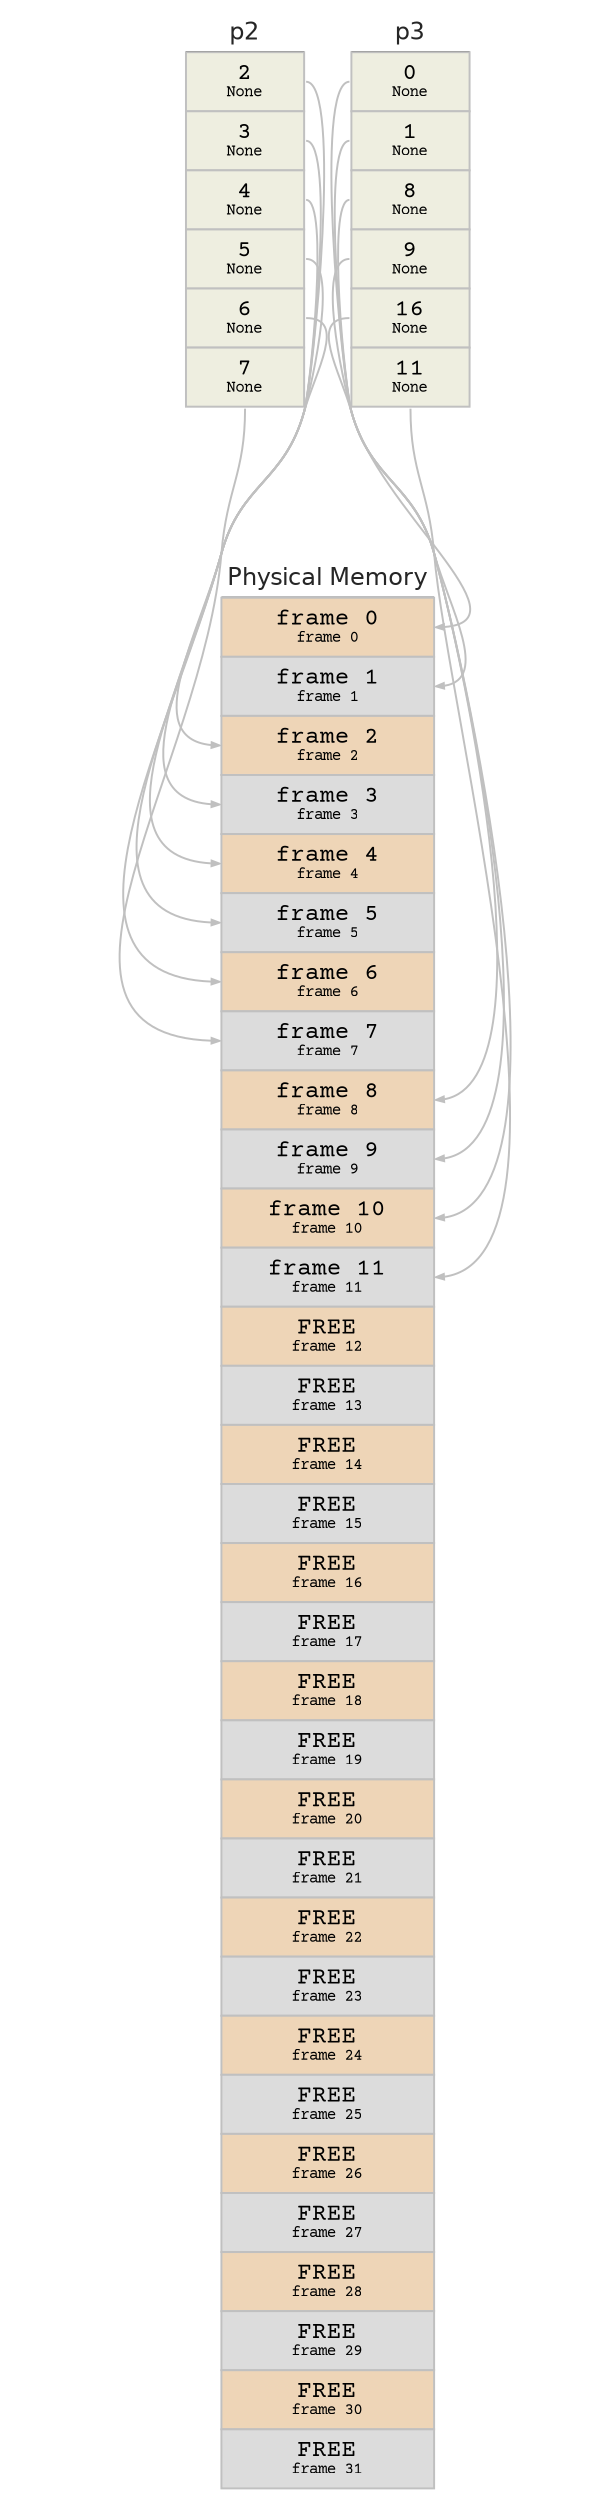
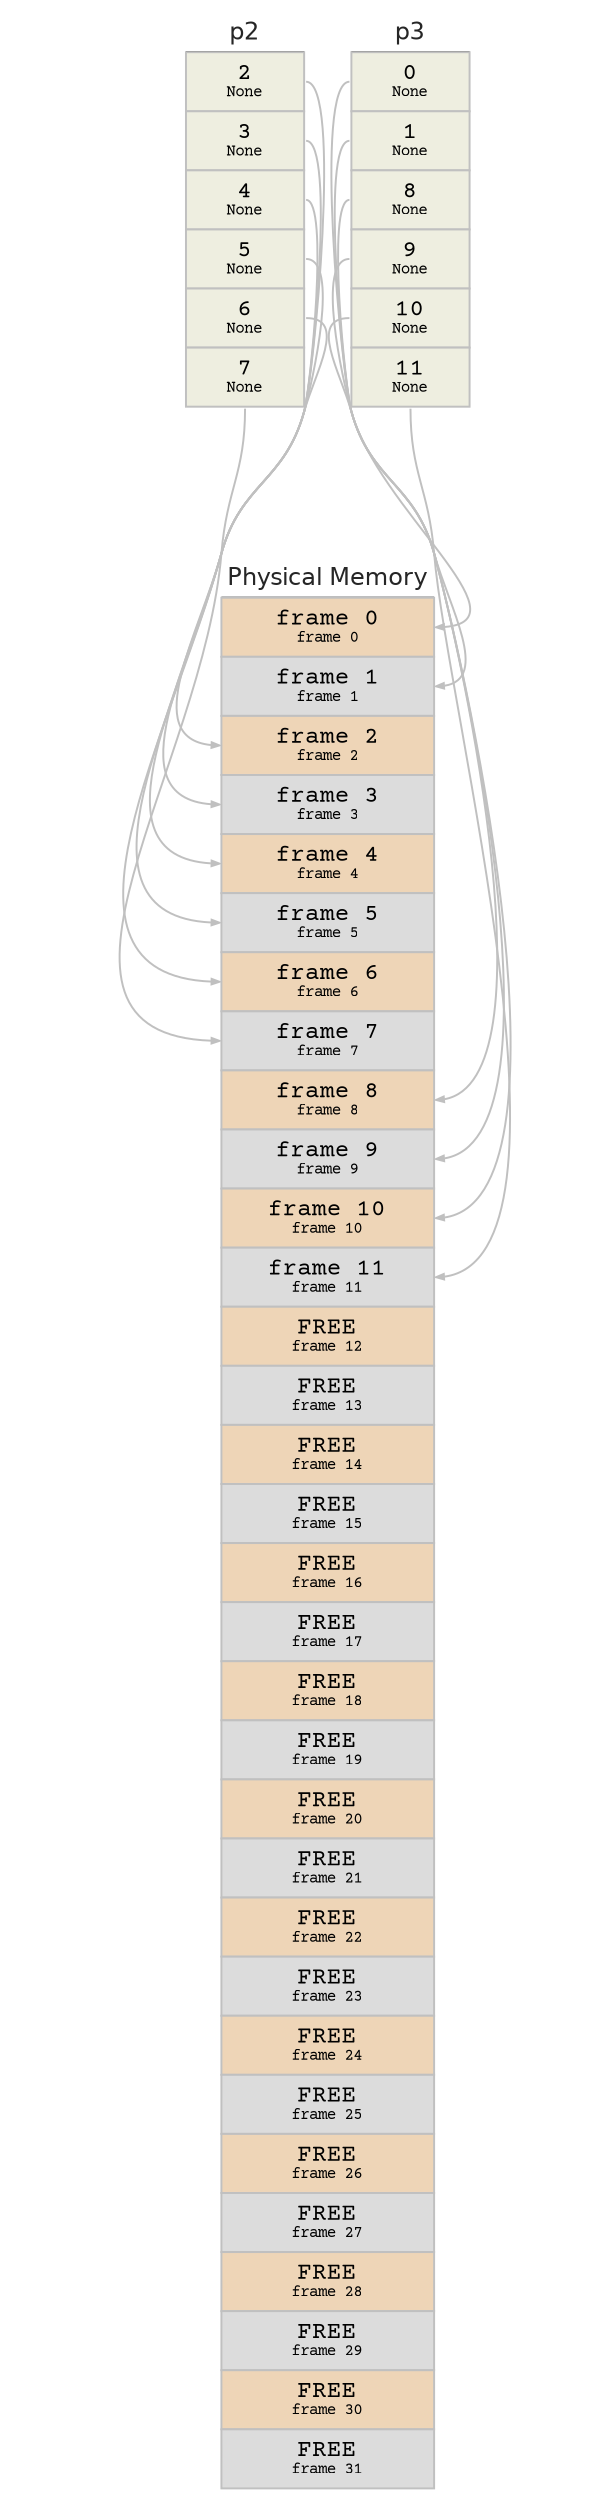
(410, 308) -> (410, 308)
